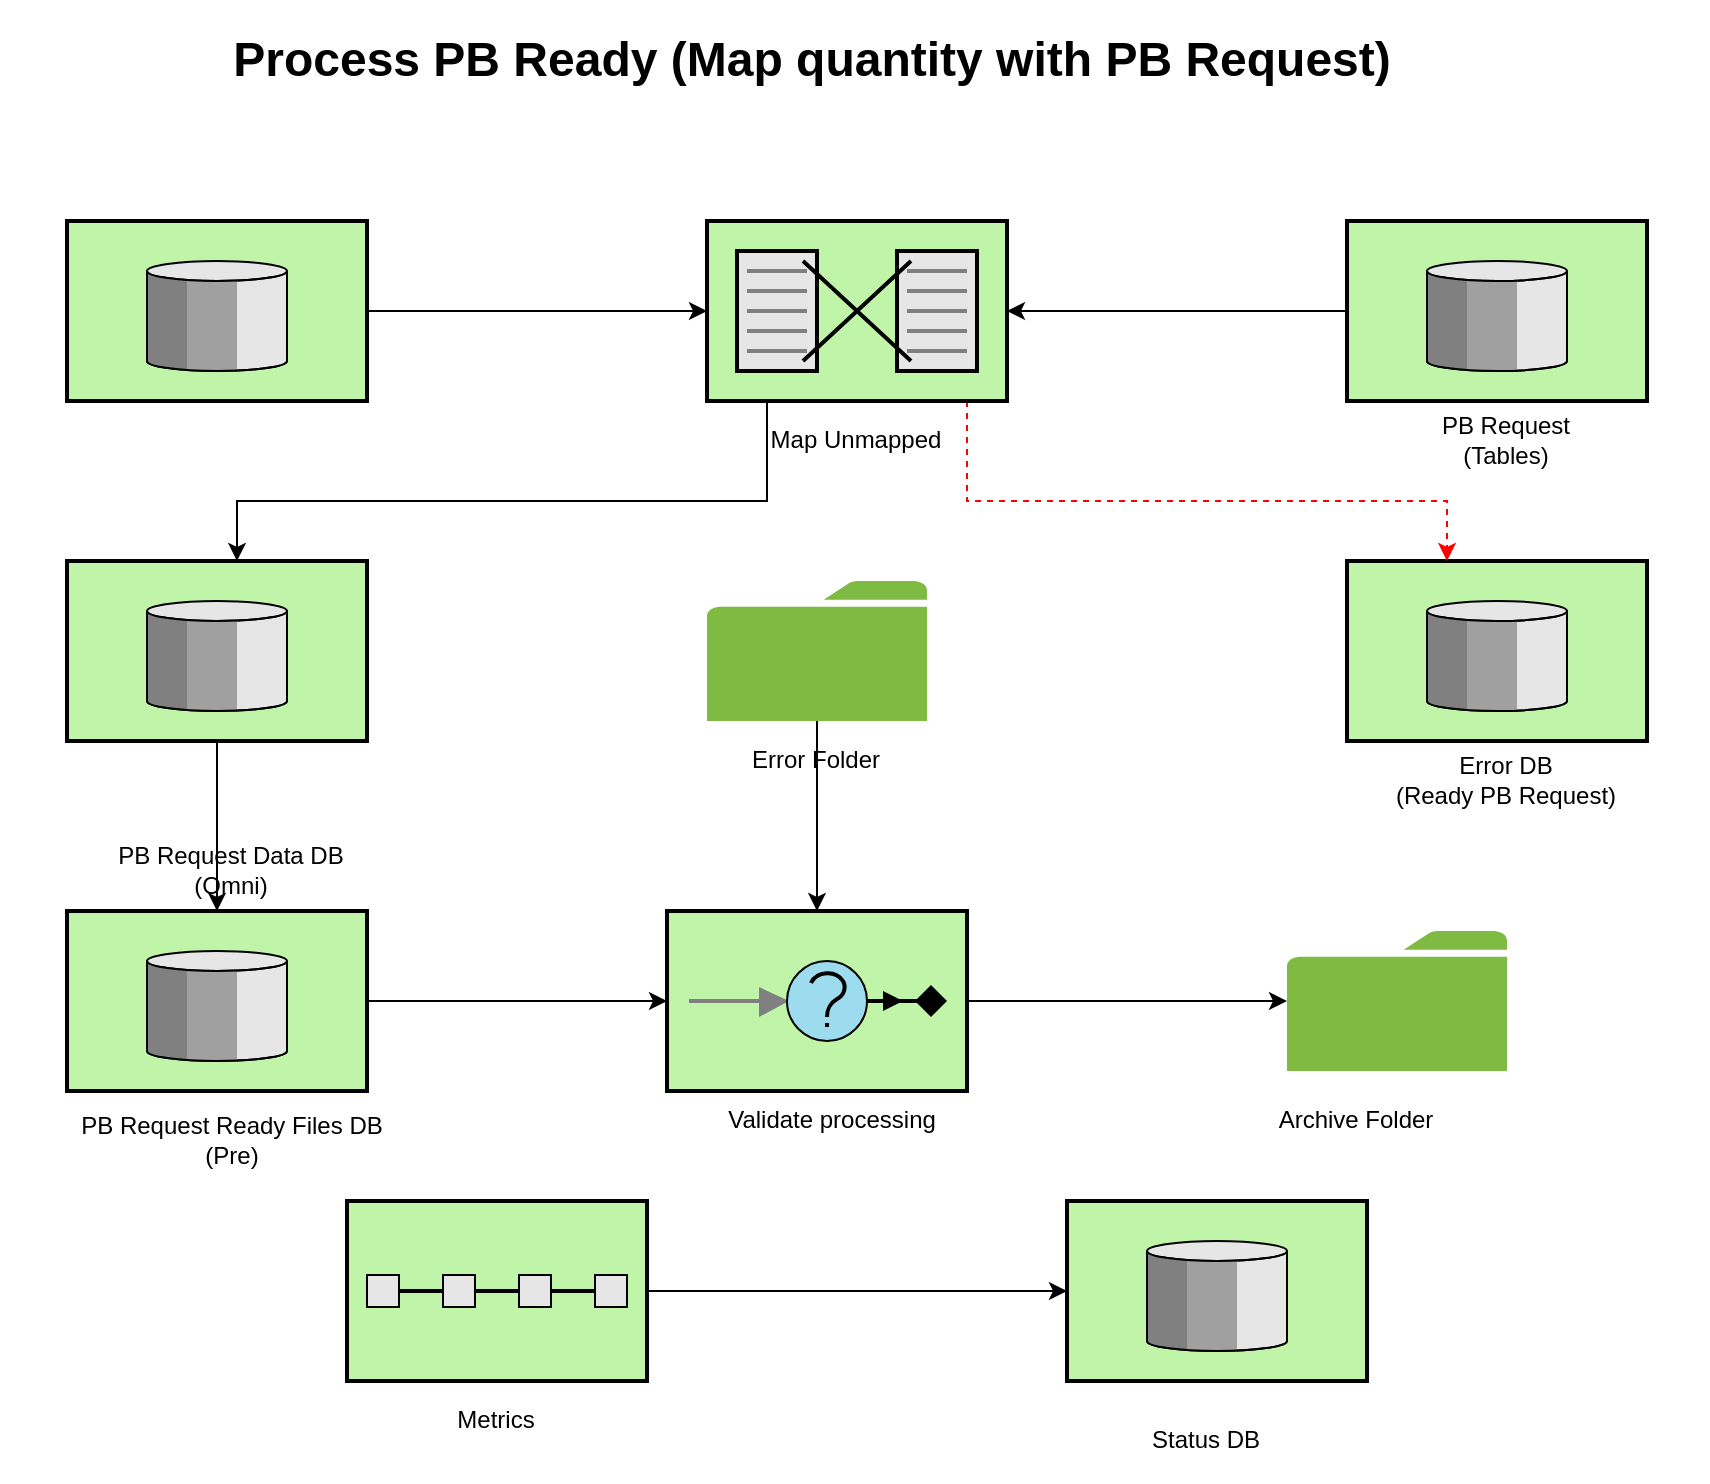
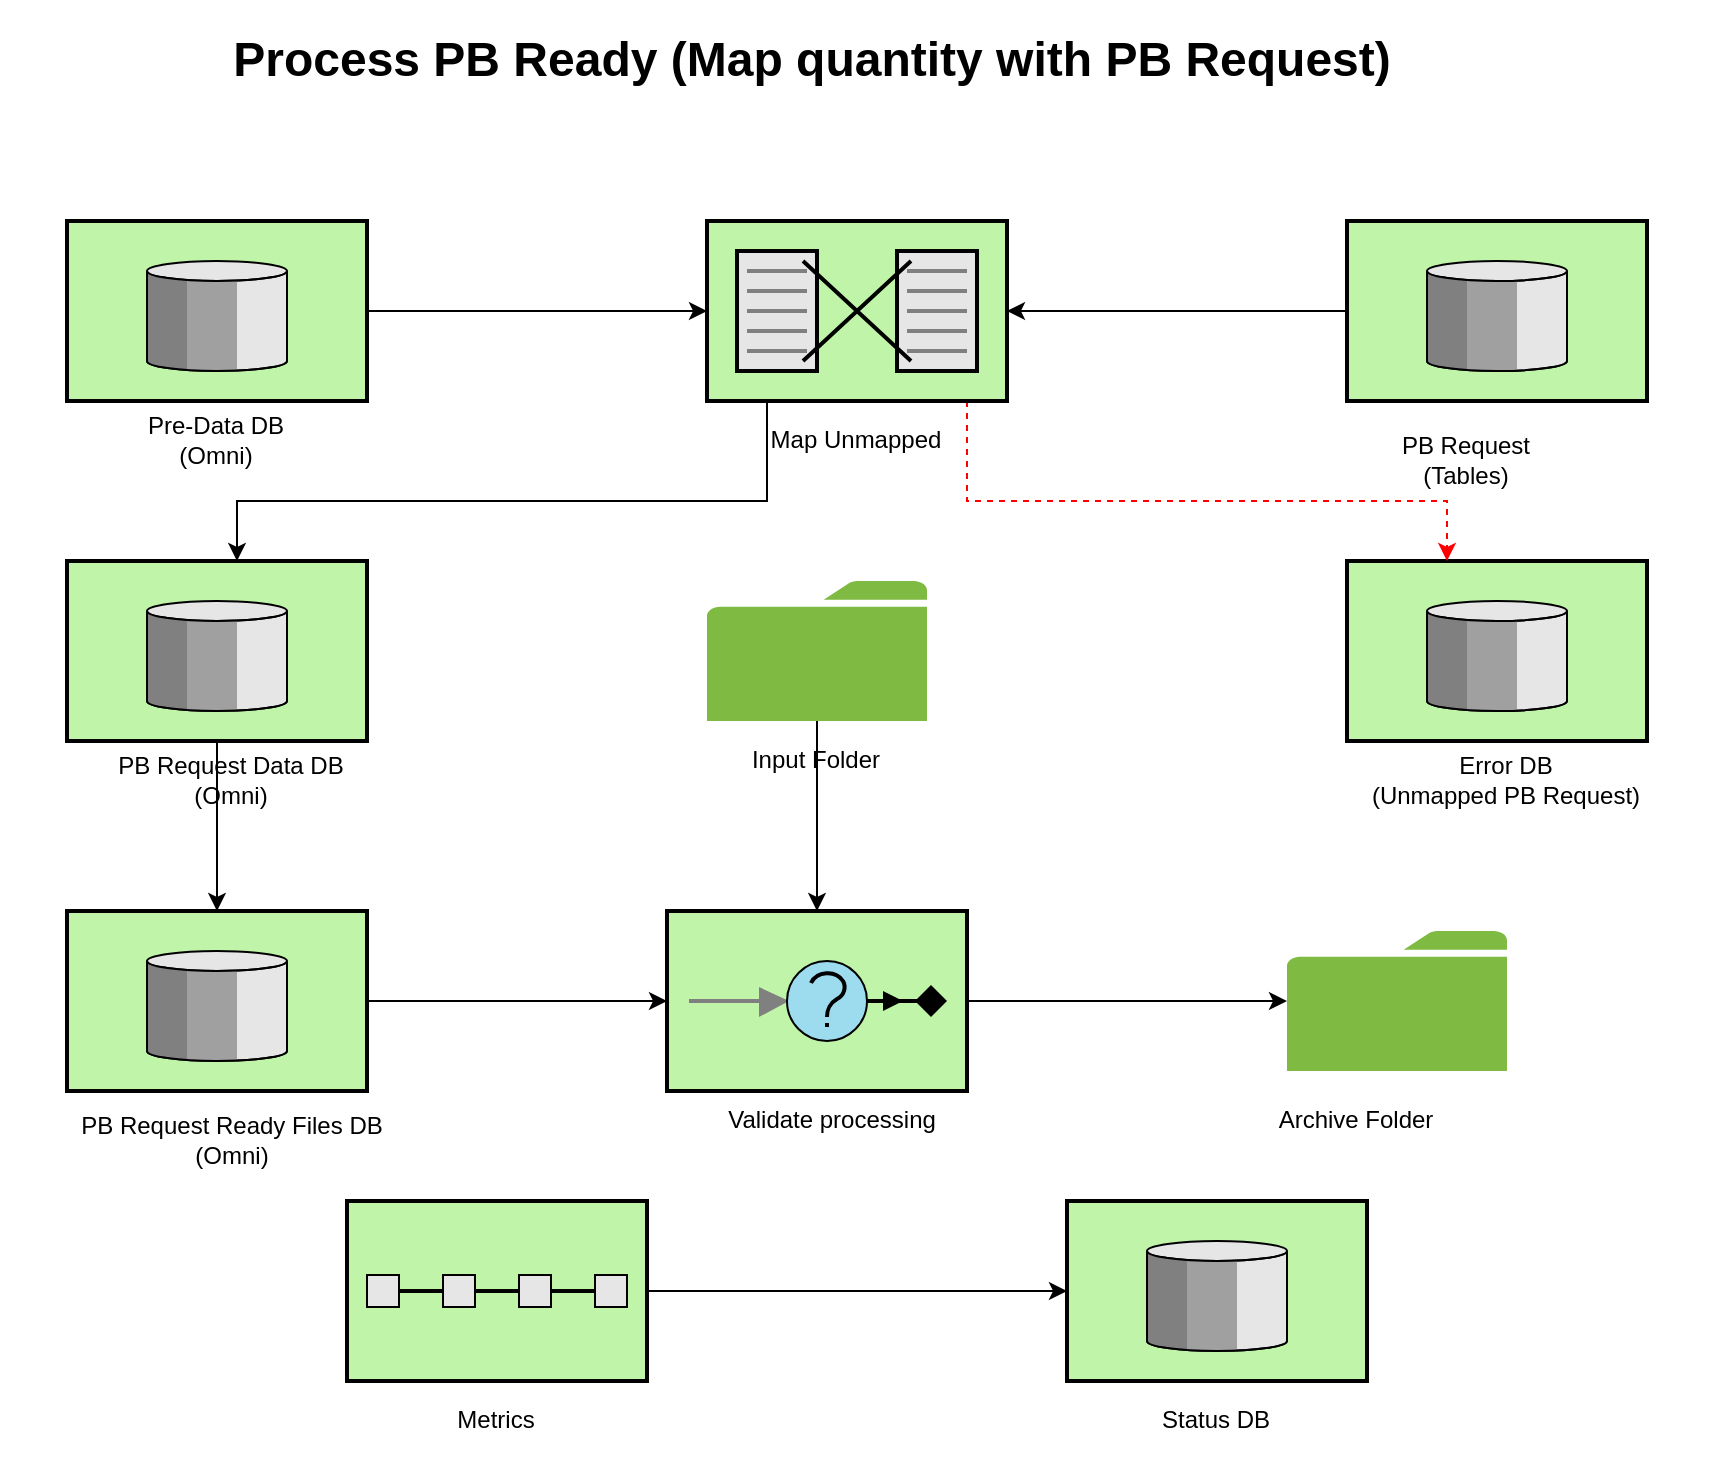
none -> (217, 441)
(1507, 441) -> (1467, 461)
(817, 761) -> (817, 761)
(1507, 781) -> (1507, 781)
(232, 871) -> (232, 781)
(233, 1141) -> (233, 1141)
(1207, 1441) -> (1217, 1421)
